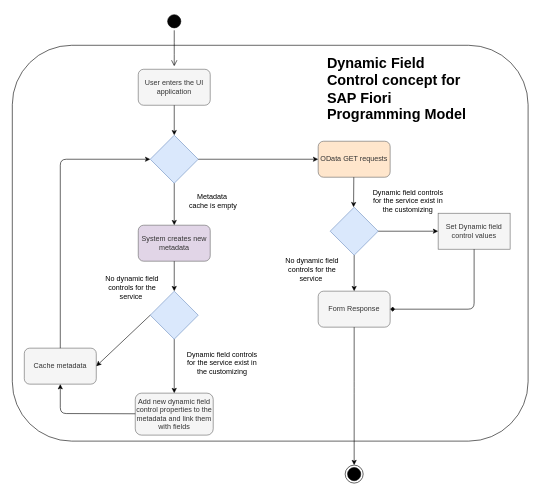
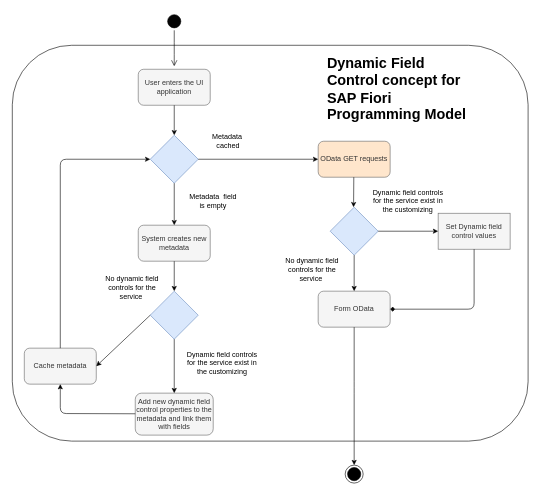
none -> (228, 141)
(213, 201) -> (213, 201)
(174, 243) -> (174, 243)
(354, 309) -> (354, 309)
